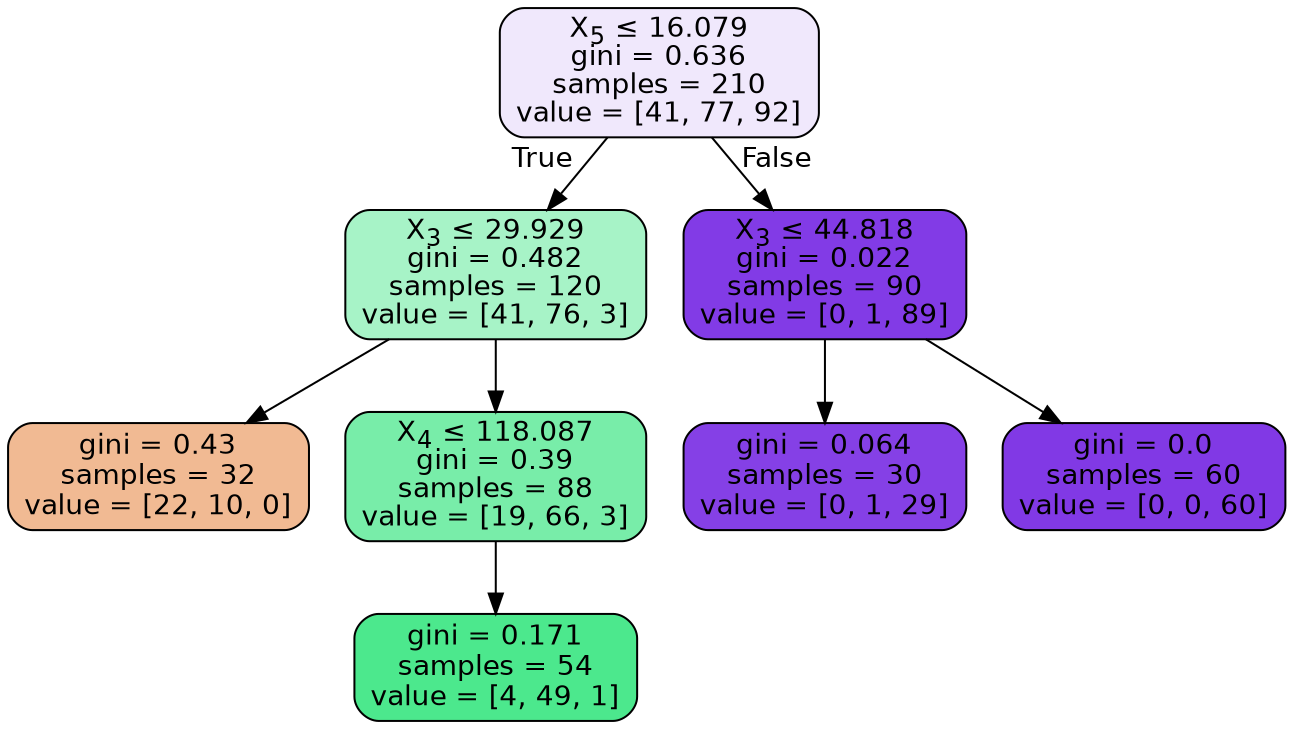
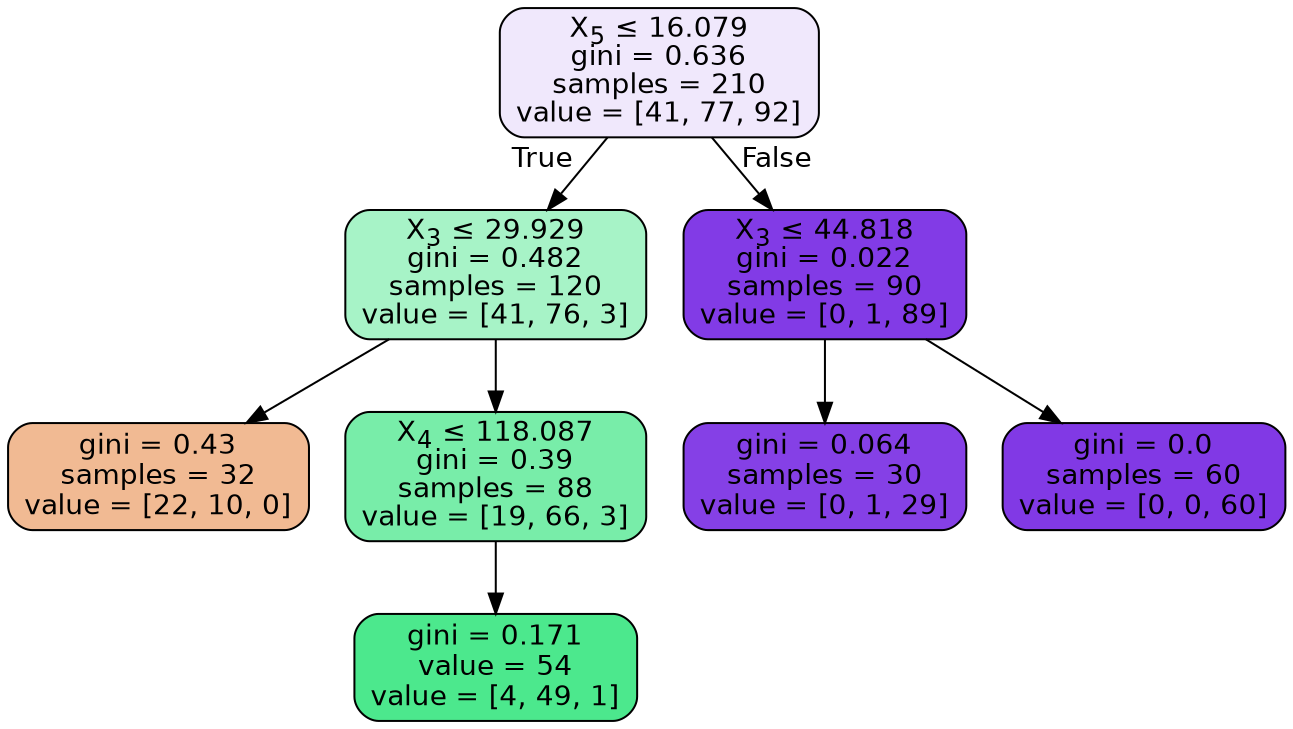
(496, 666) -> (496, 666)
